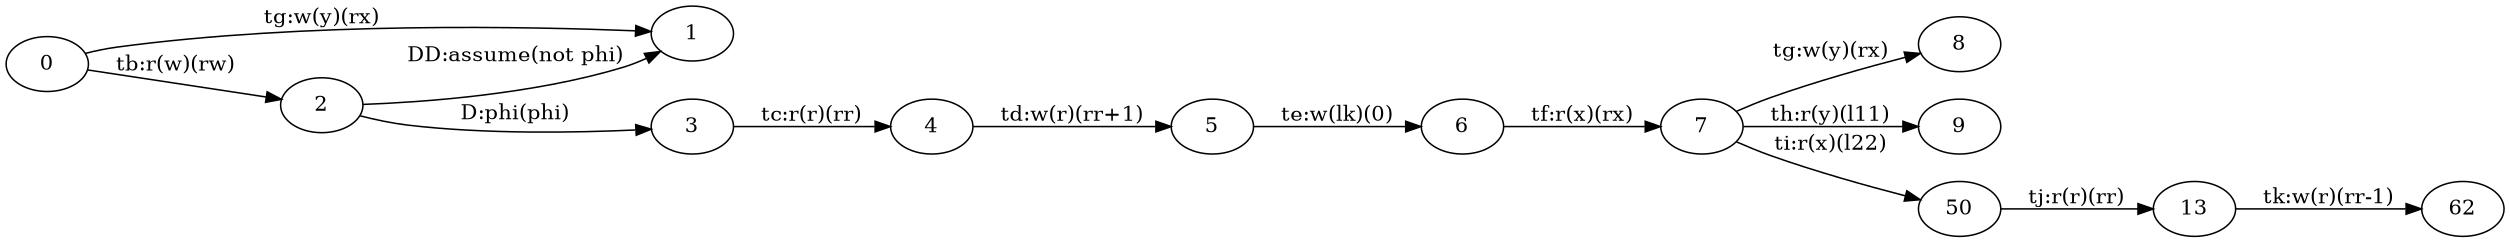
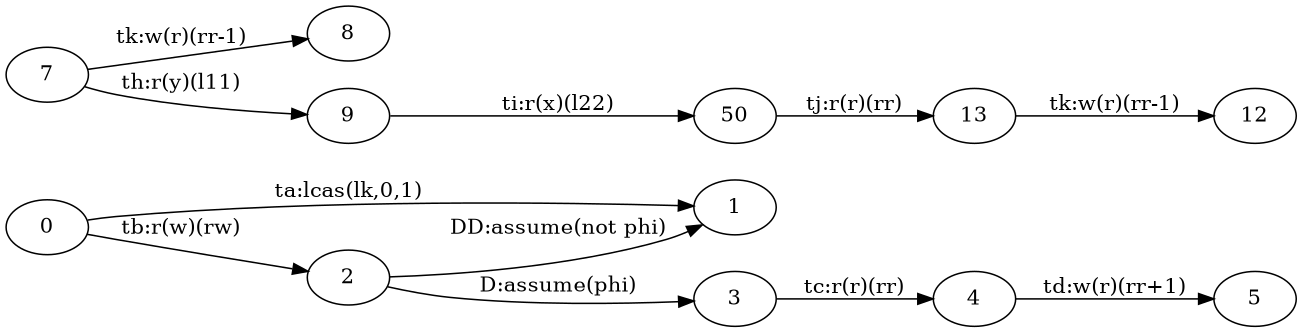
(322, 18) -> (348, 191)
(1831, 51) -> (181, 37)
(515, 114) -> (558, 286)
(1462, 127) -> none
(1820, 172) -> (534, 116)
(2463, 209) -> (1255, 116)
